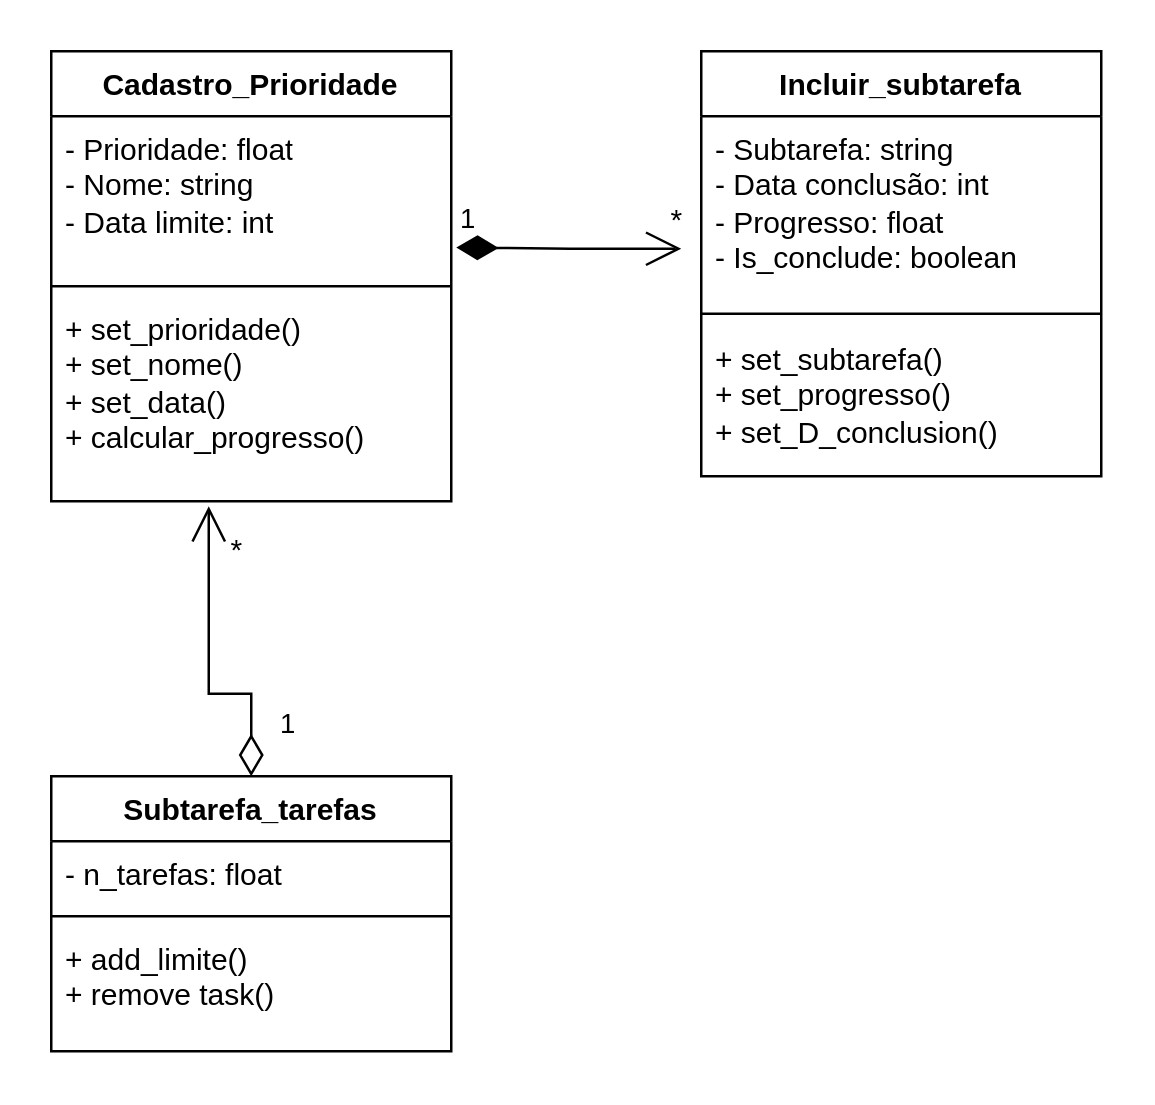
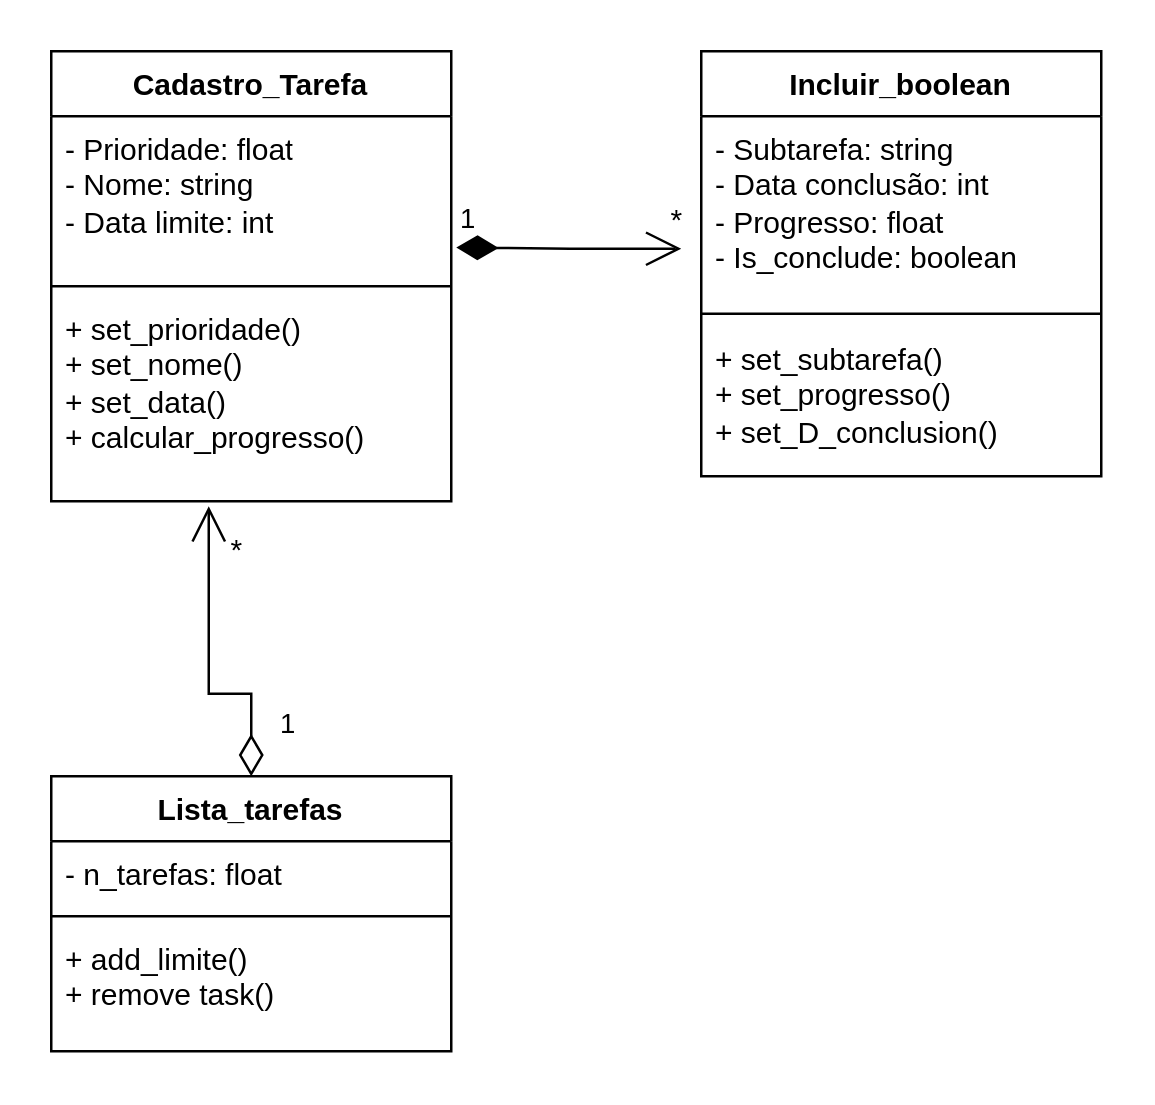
(251, 87) -> (251, 87)
(901, 87) -> (901, 87)
(251, 812) -> (251, 812)
